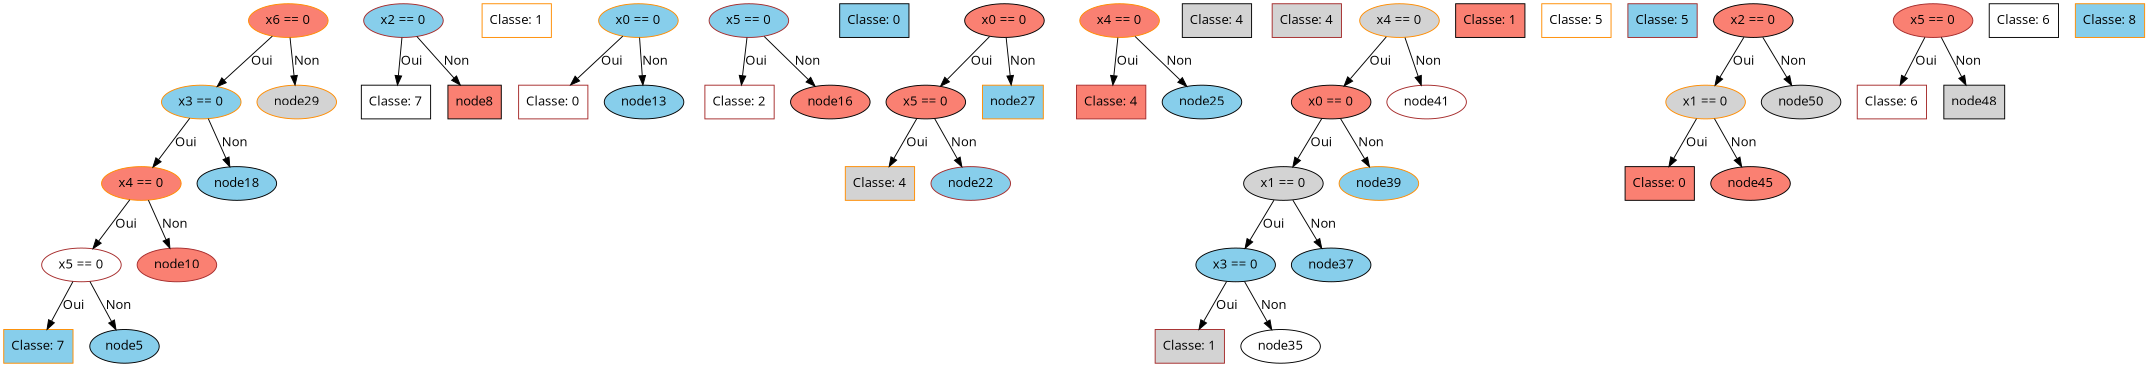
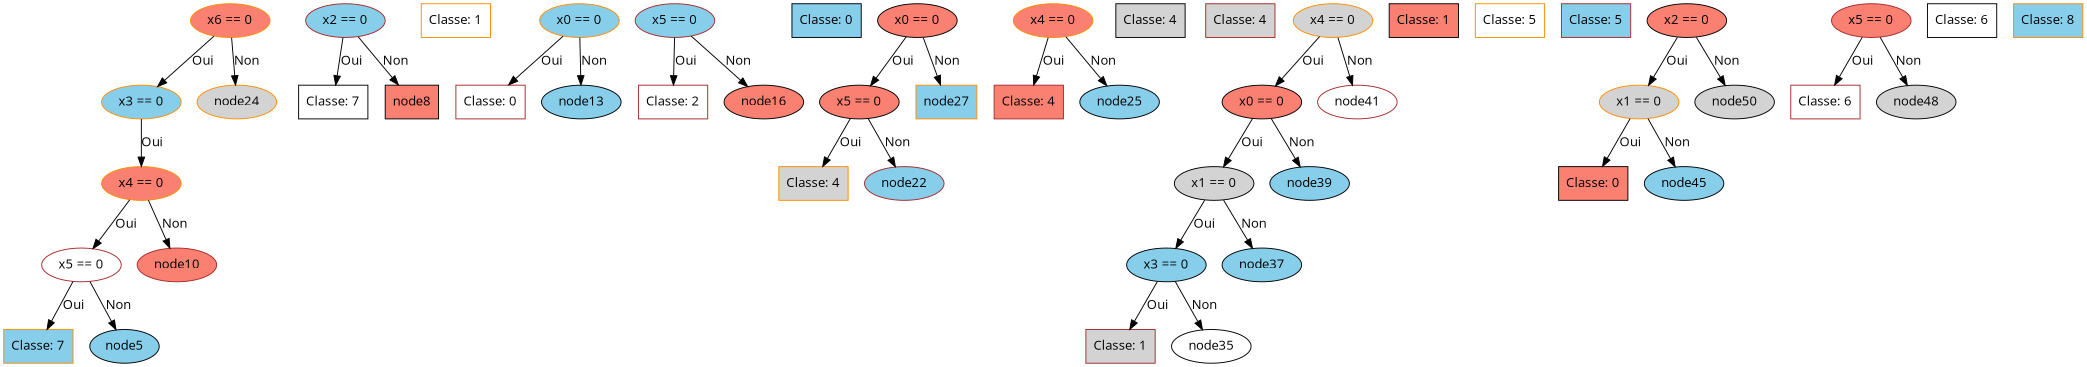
(297, 102) -> (237, 102)
(1974, 102) -> (1916, 102)
(237, 183) -> none
(1379, 183) -> (1310, 183)
(1751, 183) -> (1684, 183)
